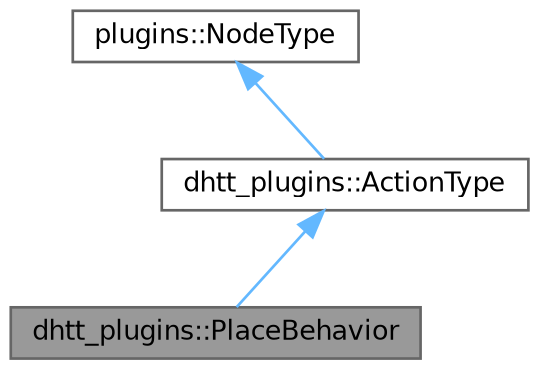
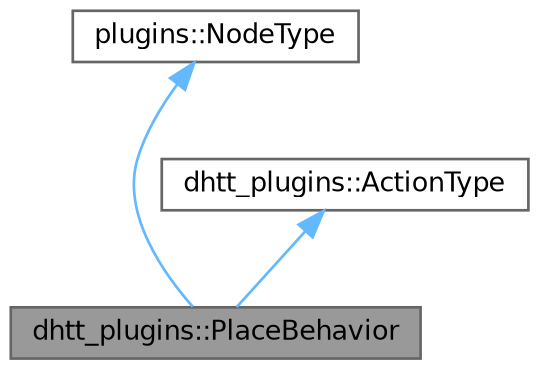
(290, 121) -> (135, 198)
